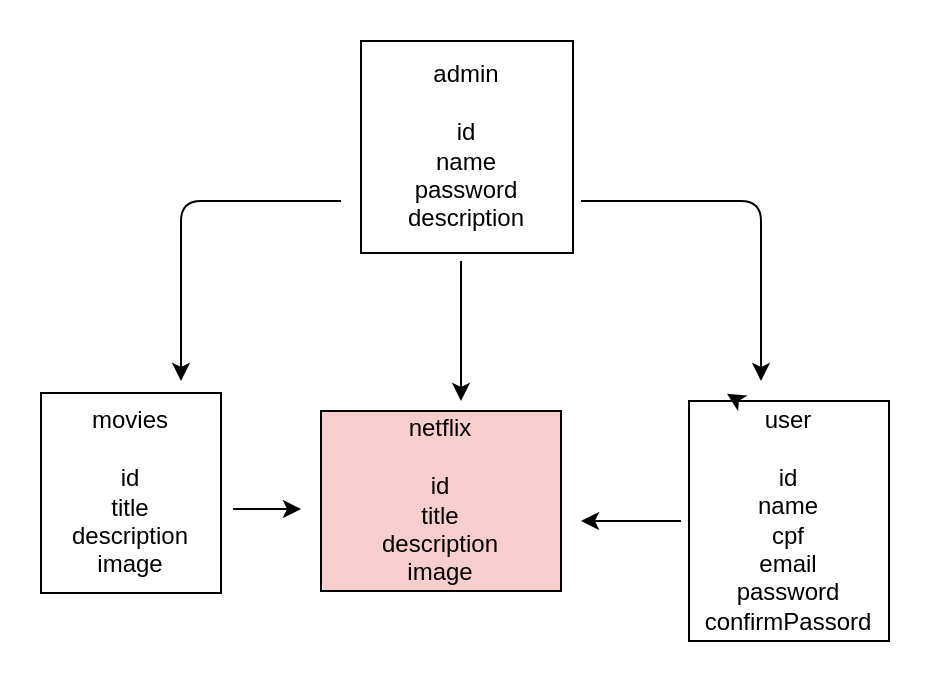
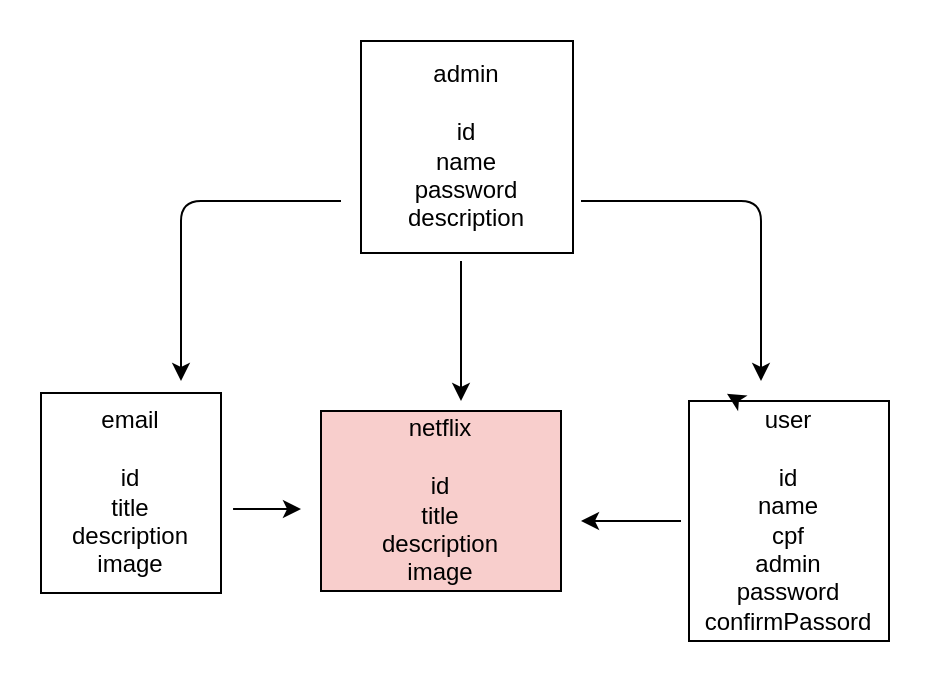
(131, 493) -> (131, 493)
(789, 521) -> (789, 521)
